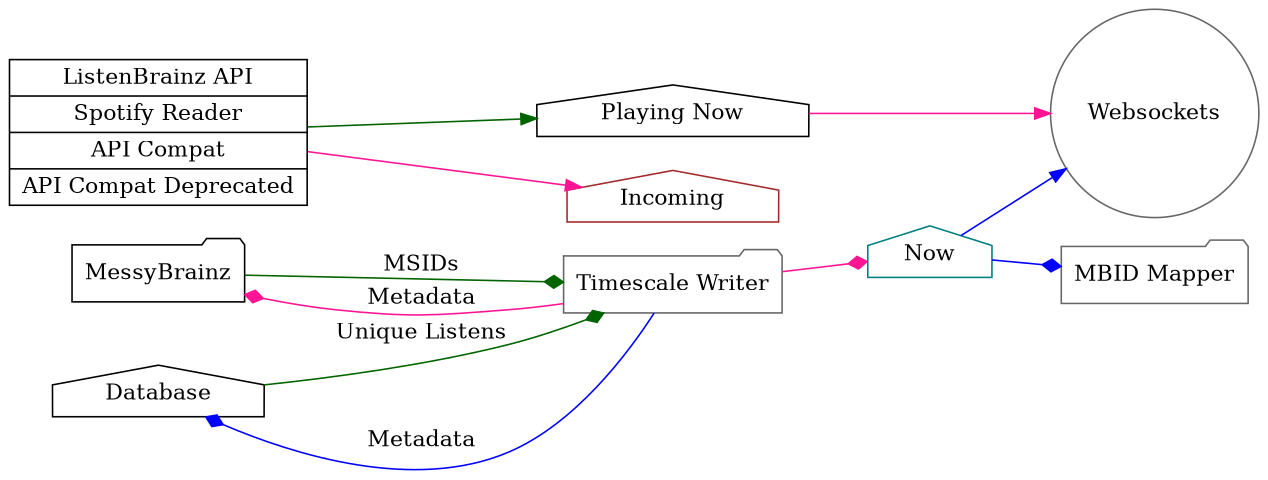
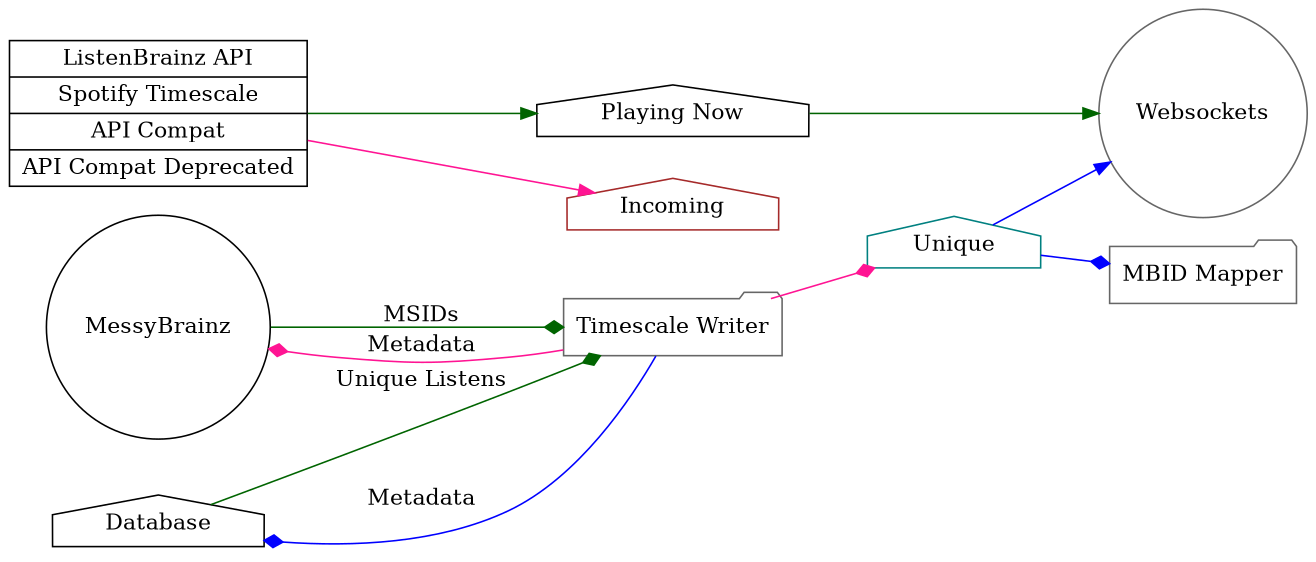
(158, 113) -> (158, 94)
(922, 113) -> (946, 113)
(930, 254) -> (954, 245)
(158, 273) -> (158, 327)
